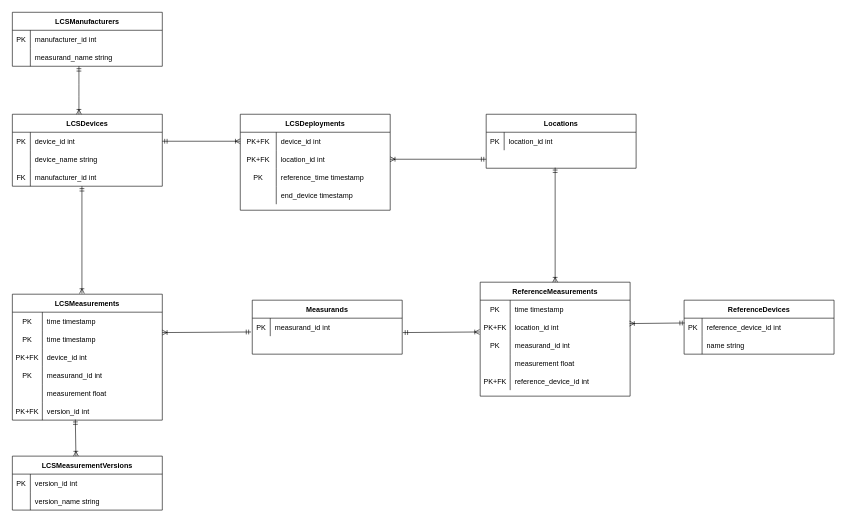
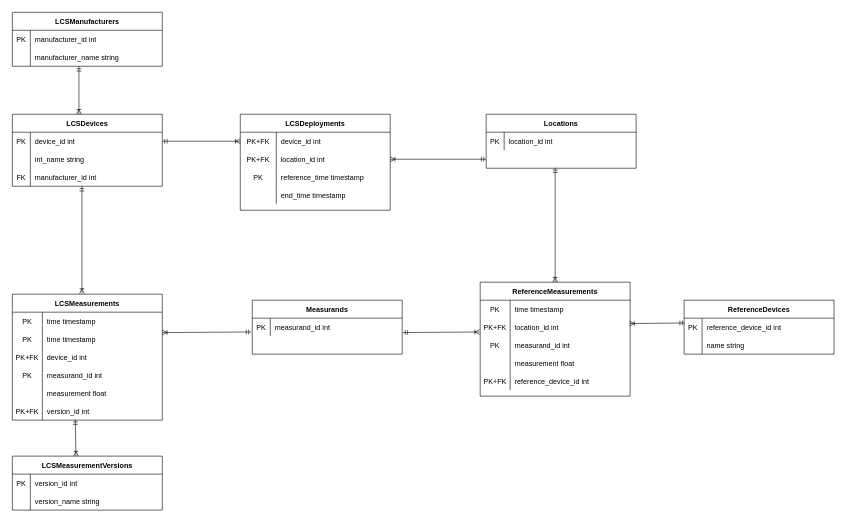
(75, 58) -> (81, 58)
(68, 160) -> (62, 160)
(318, 196) -> (314, 196)
